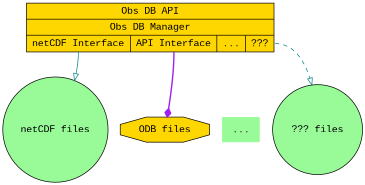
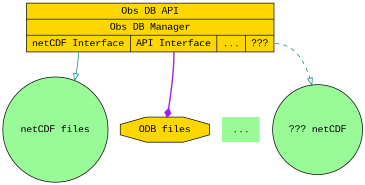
(318, 130) -> (318, 130)
